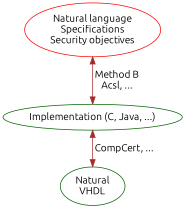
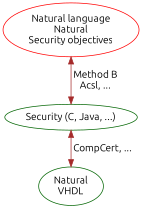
(93, 30) -> (71, 30)
(93, 117) -> (71, 117)
